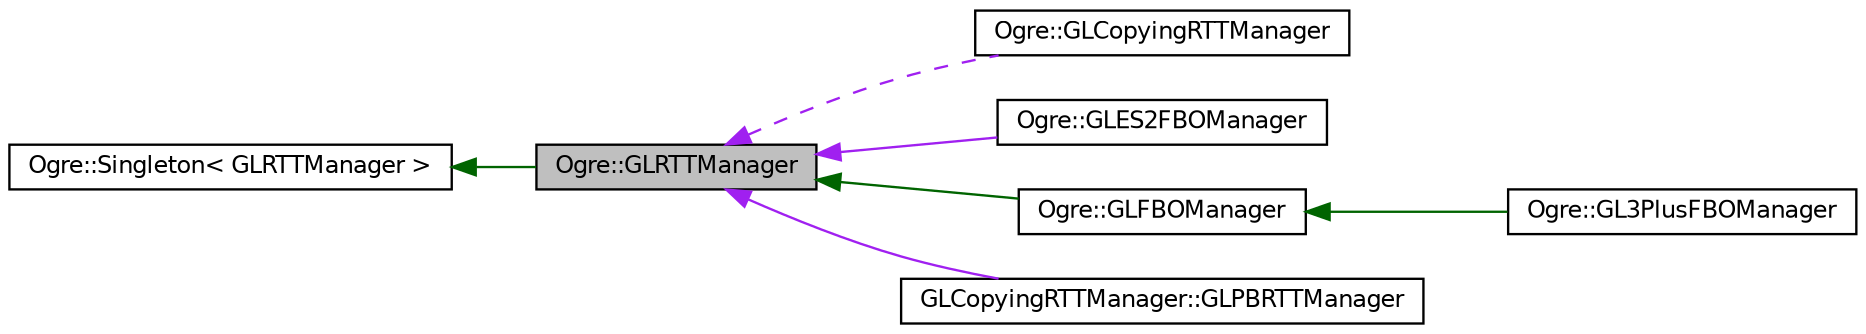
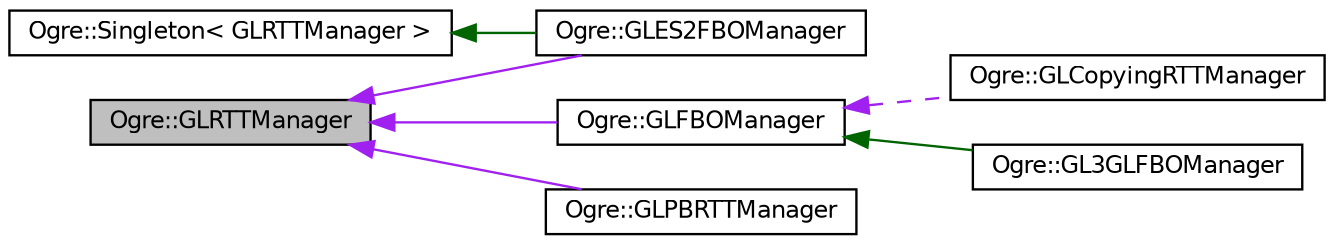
(871, 87) -> (910, 101)
(506, 167) -> (506, 33)
(929, 190) -> (476, 122)
(1682, 212) -> (1138, 167)
(1162, 301) -> (701, 212)
